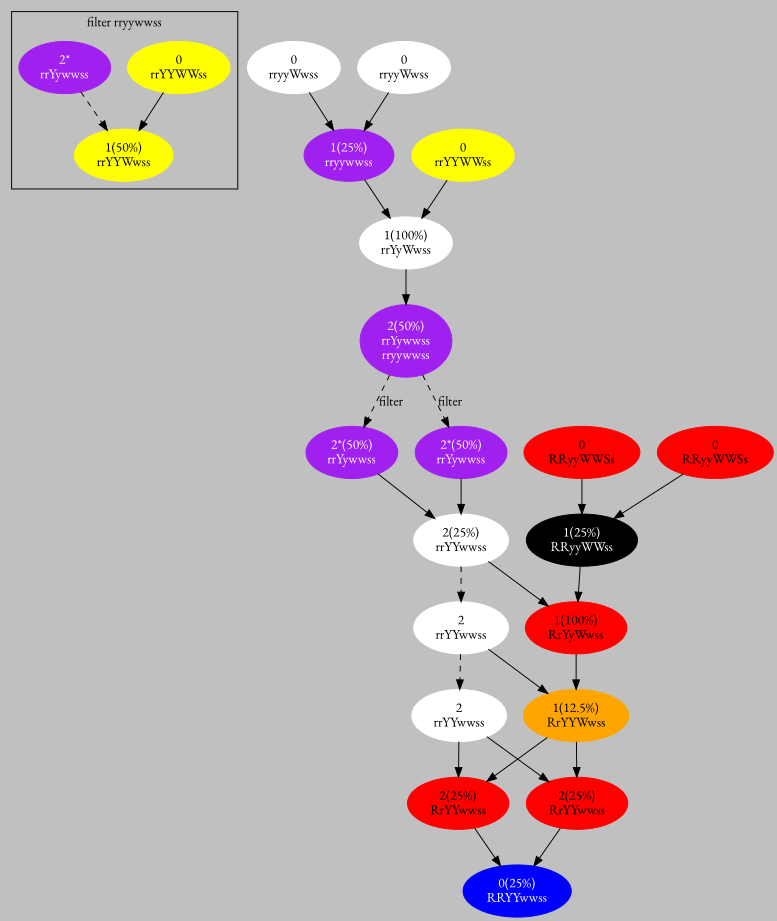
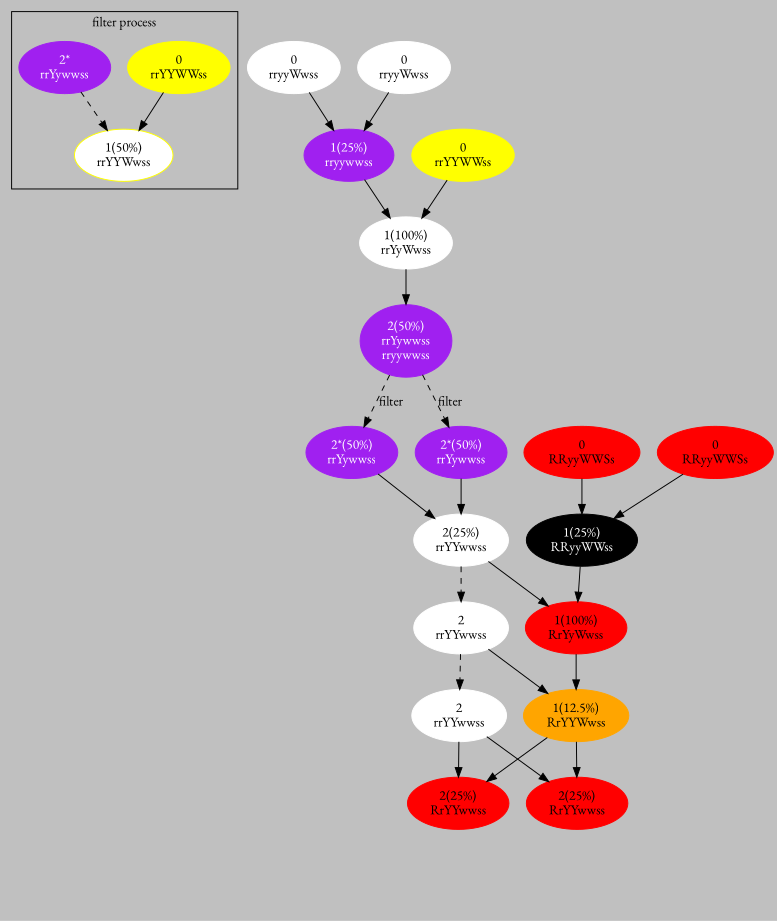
(125, 23) -> (125, 23)
(124, 155) -> (124, 155)
(517, 891) -> none
